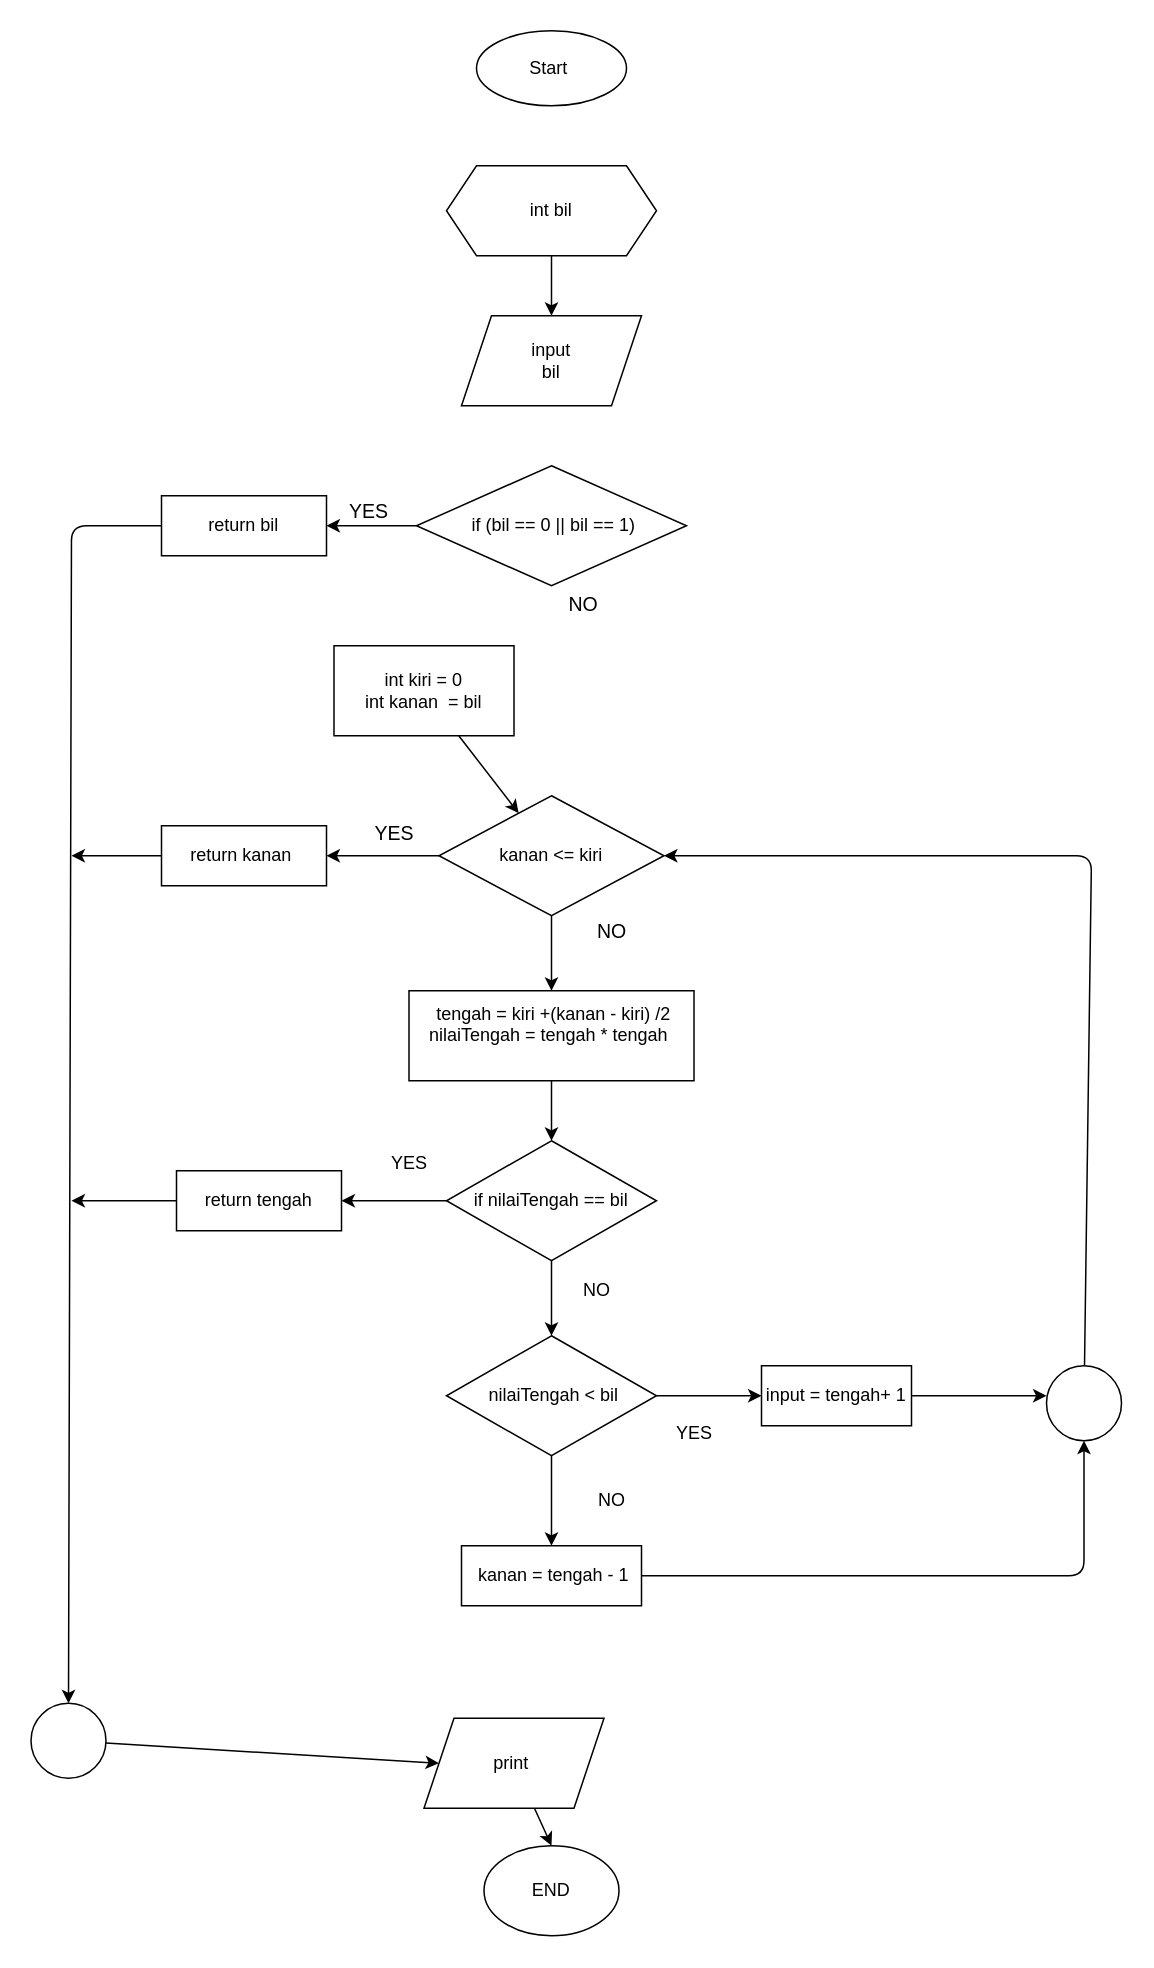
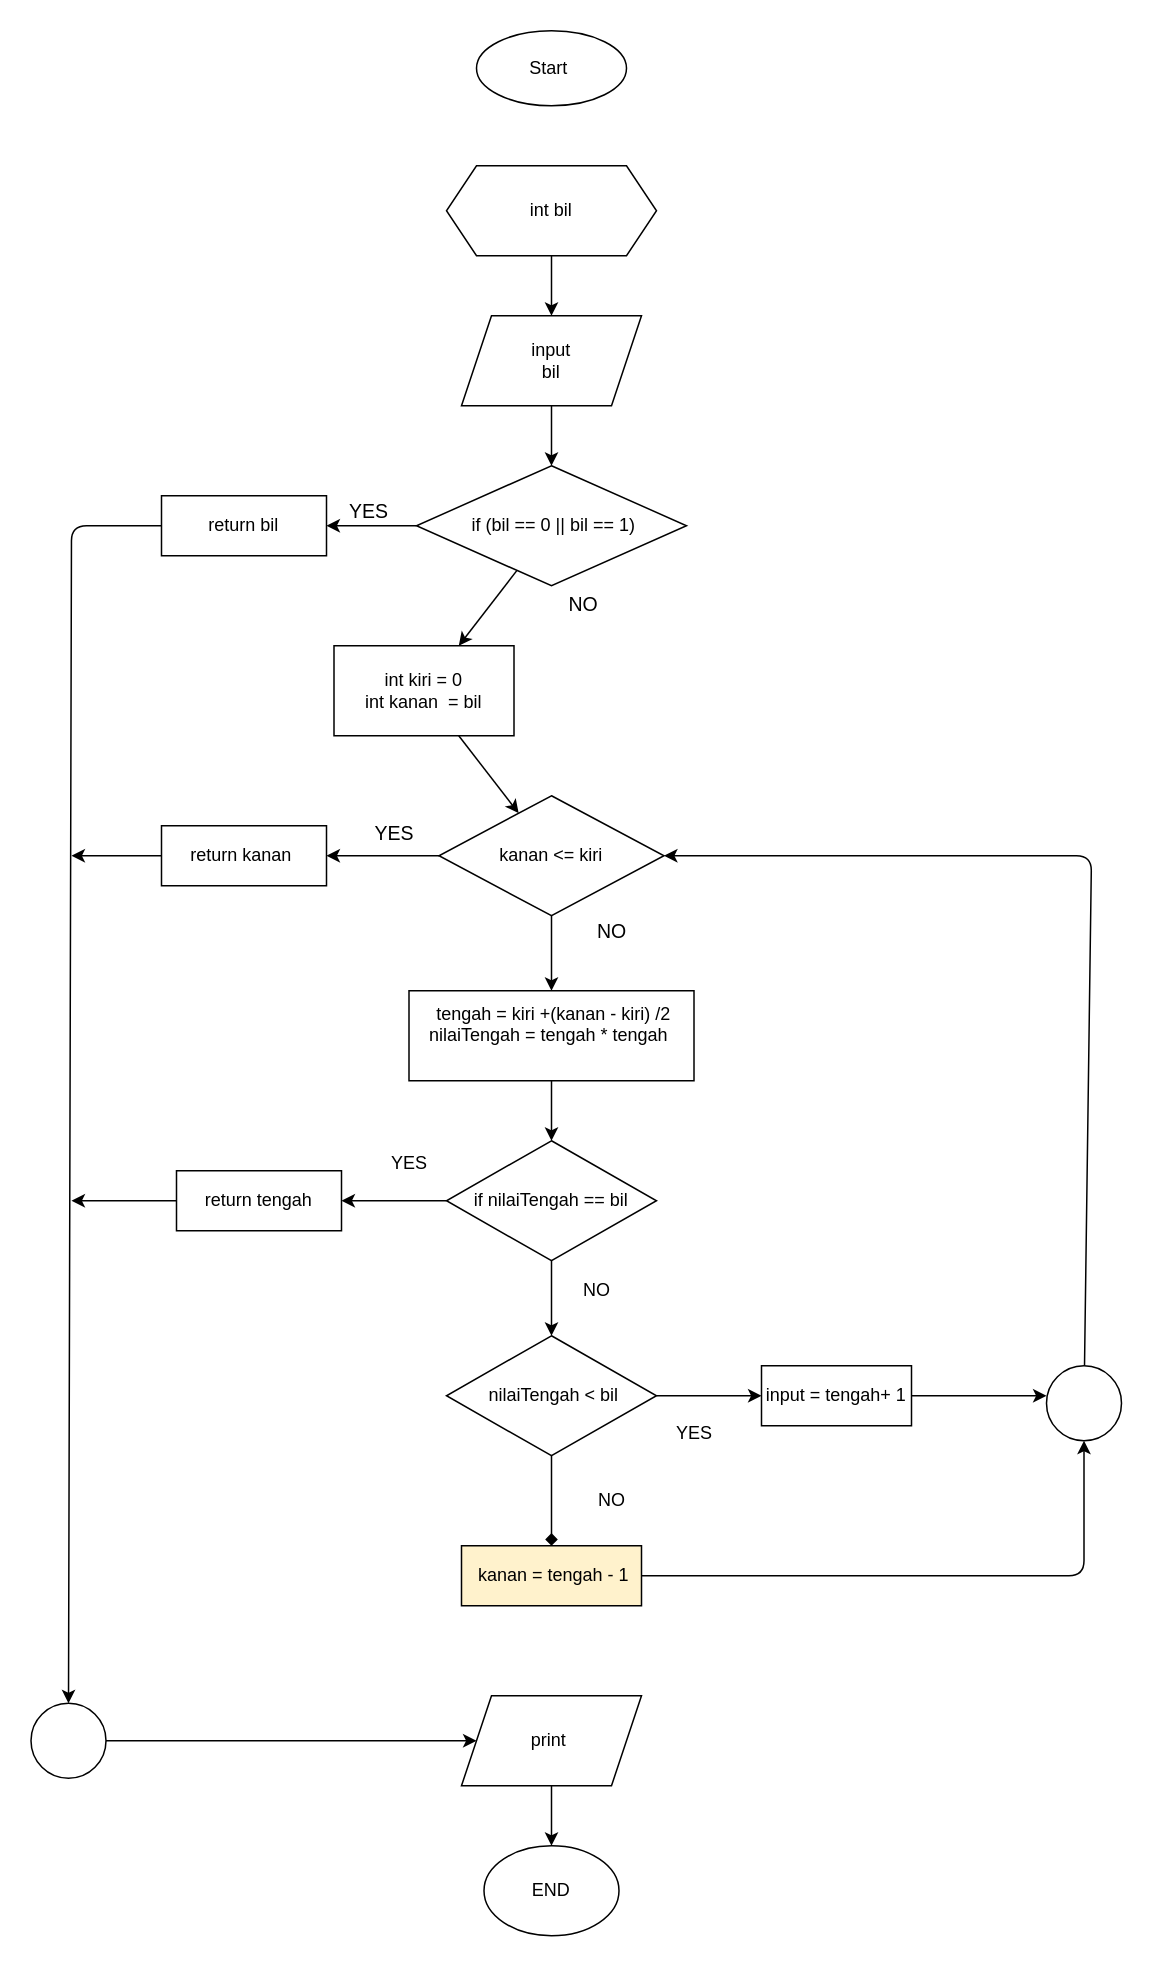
none -> (551, 431)
none -> (491, 604)
(551, 1534) -> (551, 1533)
(551, 1576) -> (551, 1576)
(514, 1763) -> (551, 1741)
